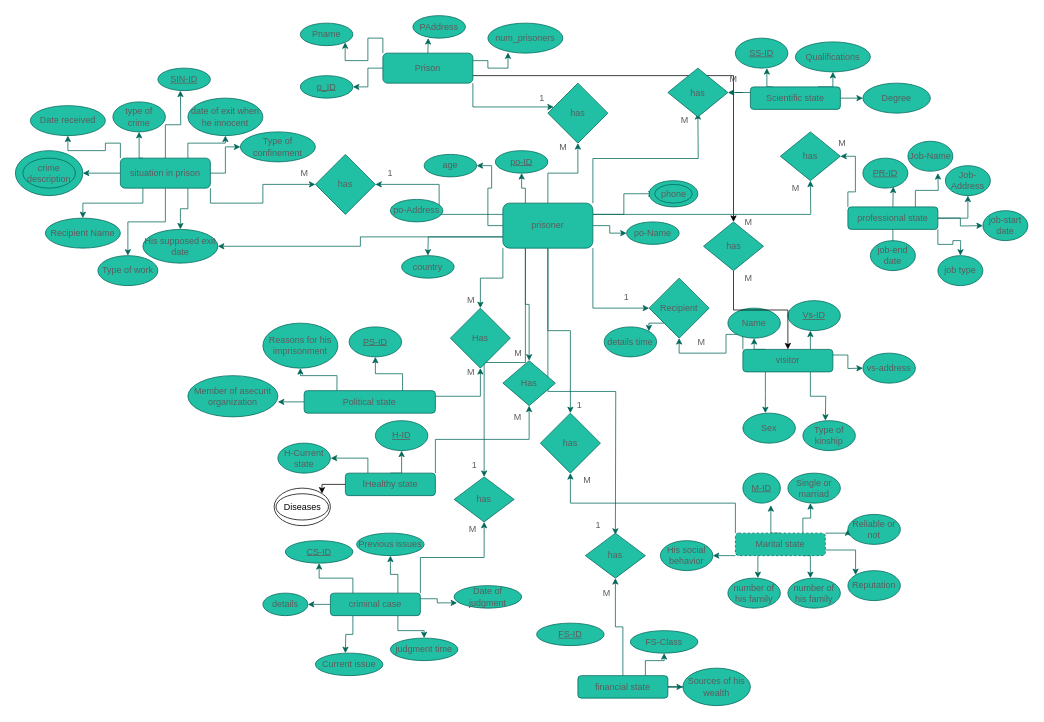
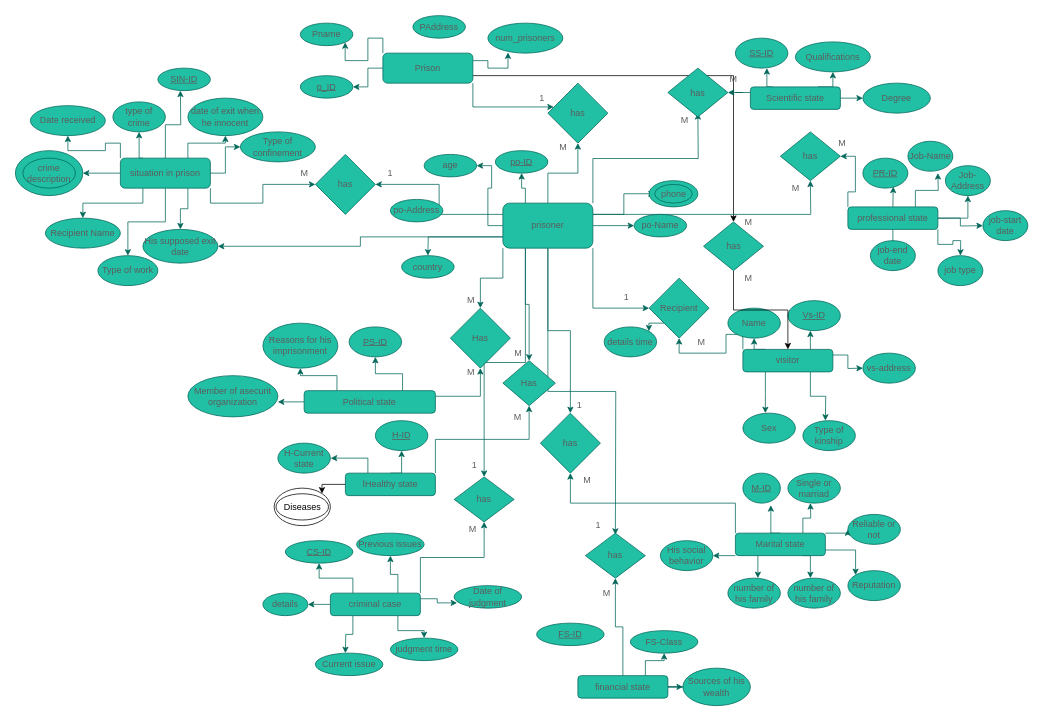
(428, 44) -> none
(653, 233) -> (660, 225)
(780, 544) -> (780, 544)
